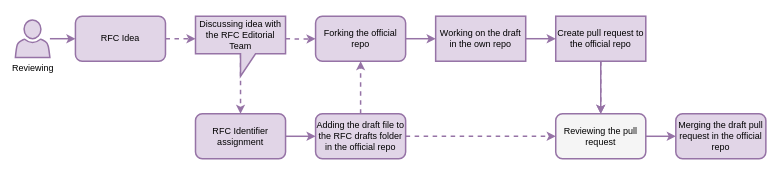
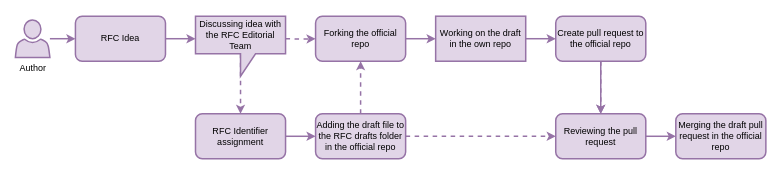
(175, 39) -> (175, 39)
(600, 39) -> (600, 39)
(33, 68) -> (33, 68)
(600, 136) -> (600, 136)
